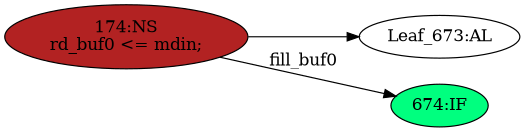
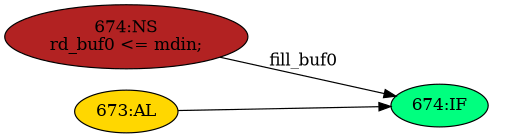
(126, 37) -> (126, 37)
(440, 37) -> none
none -> (126, 111)
